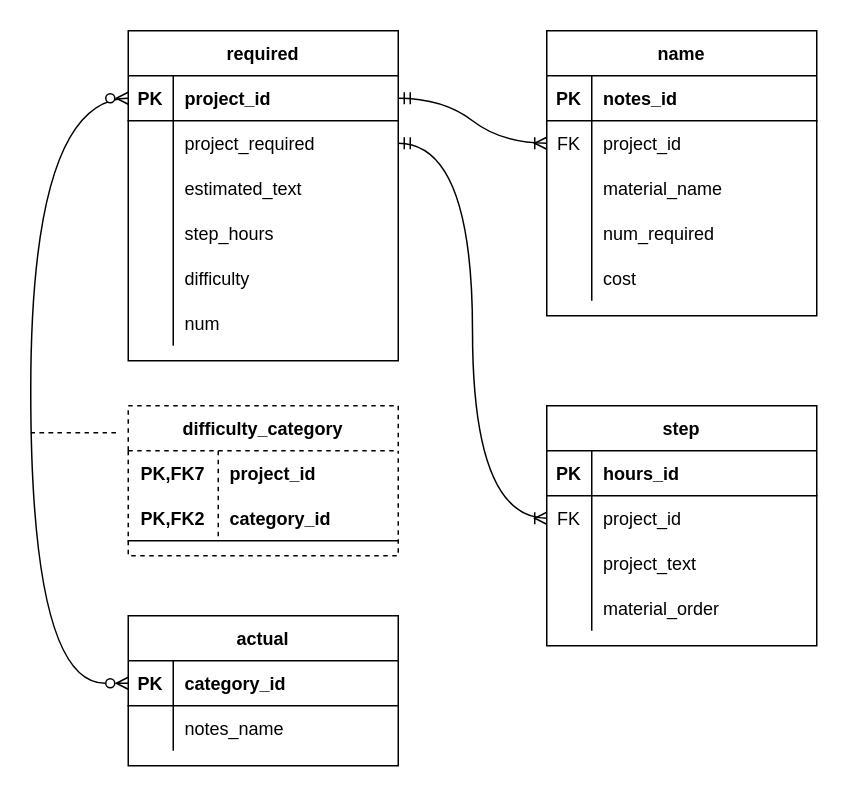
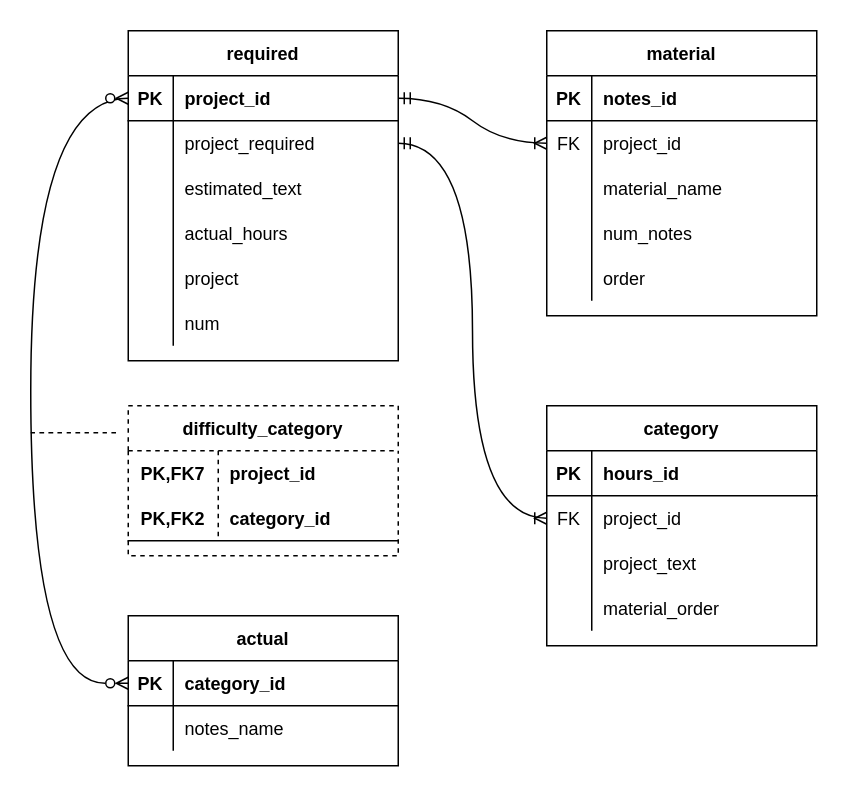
(681, 54) -> (681, 54)
(235, 234) -> (243, 234)
(661, 234) -> (648, 234)
(228, 279) -> (220, 279)
(623, 279) -> (628, 279)
(681, 429) -> (681, 429)
